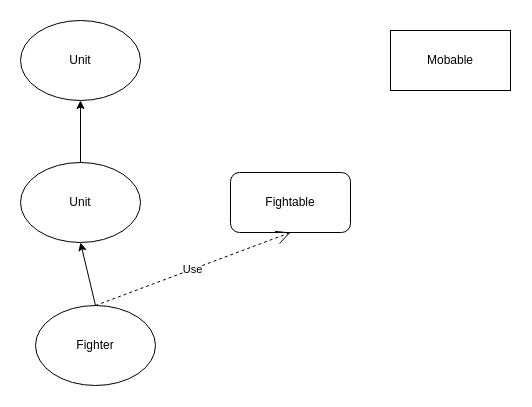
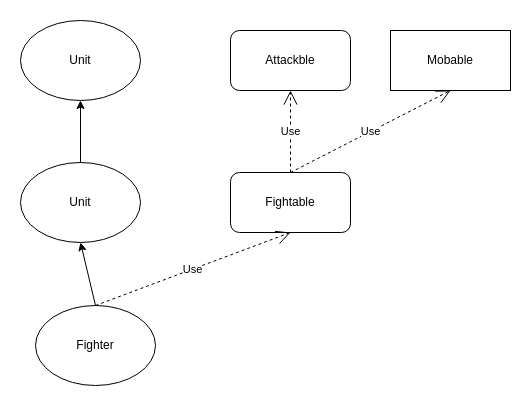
none -> (291, 61)
none -> (291, 132)
none -> (370, 132)
